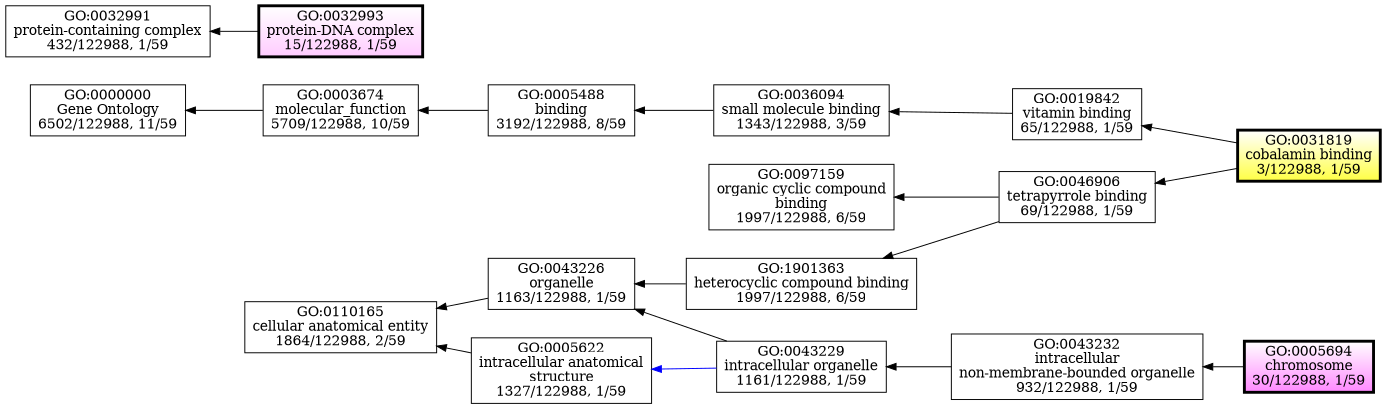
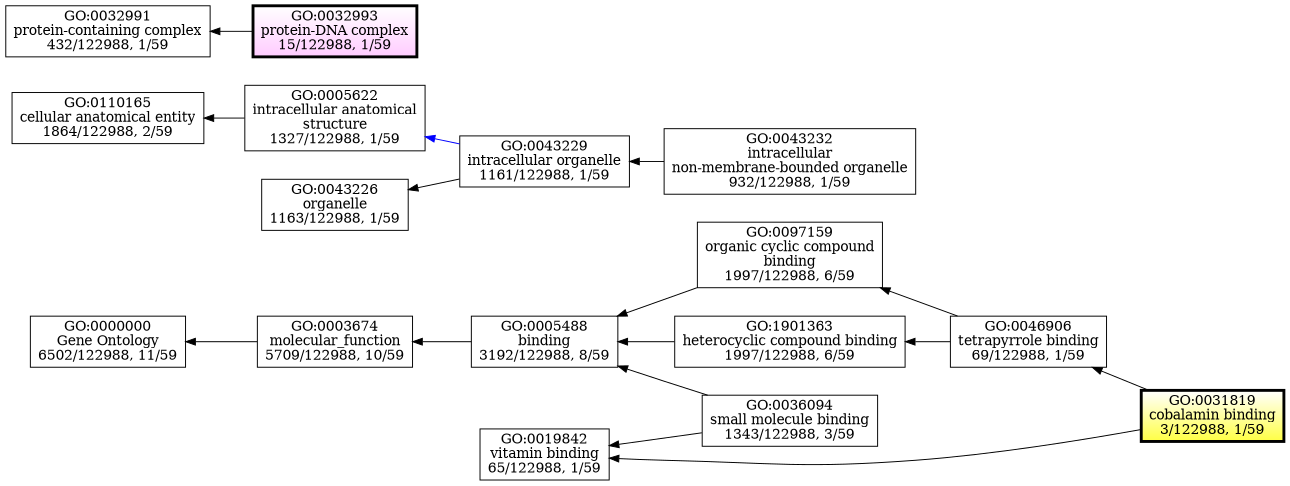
(956, 113) -> (660, 439)
(665, 284) -> (651, 342)
none -> (662, 300)
(467, 302) -> none
(1309, 367) -> none
